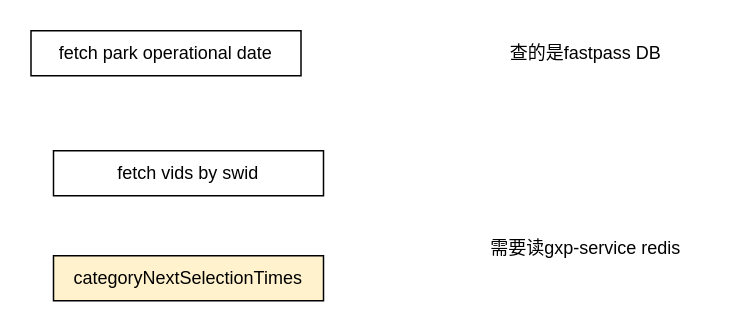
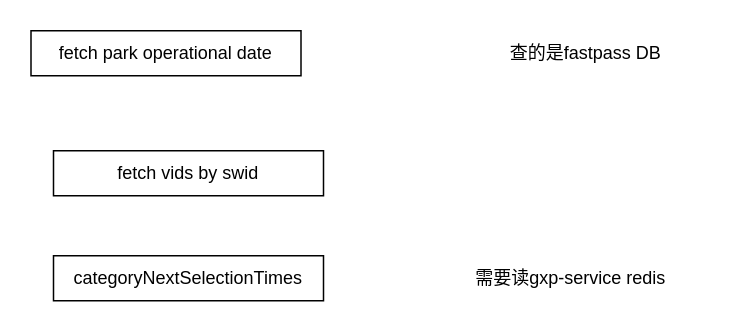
(586, 248) -> (571, 278)
(188, 278) -> (188, 278)
